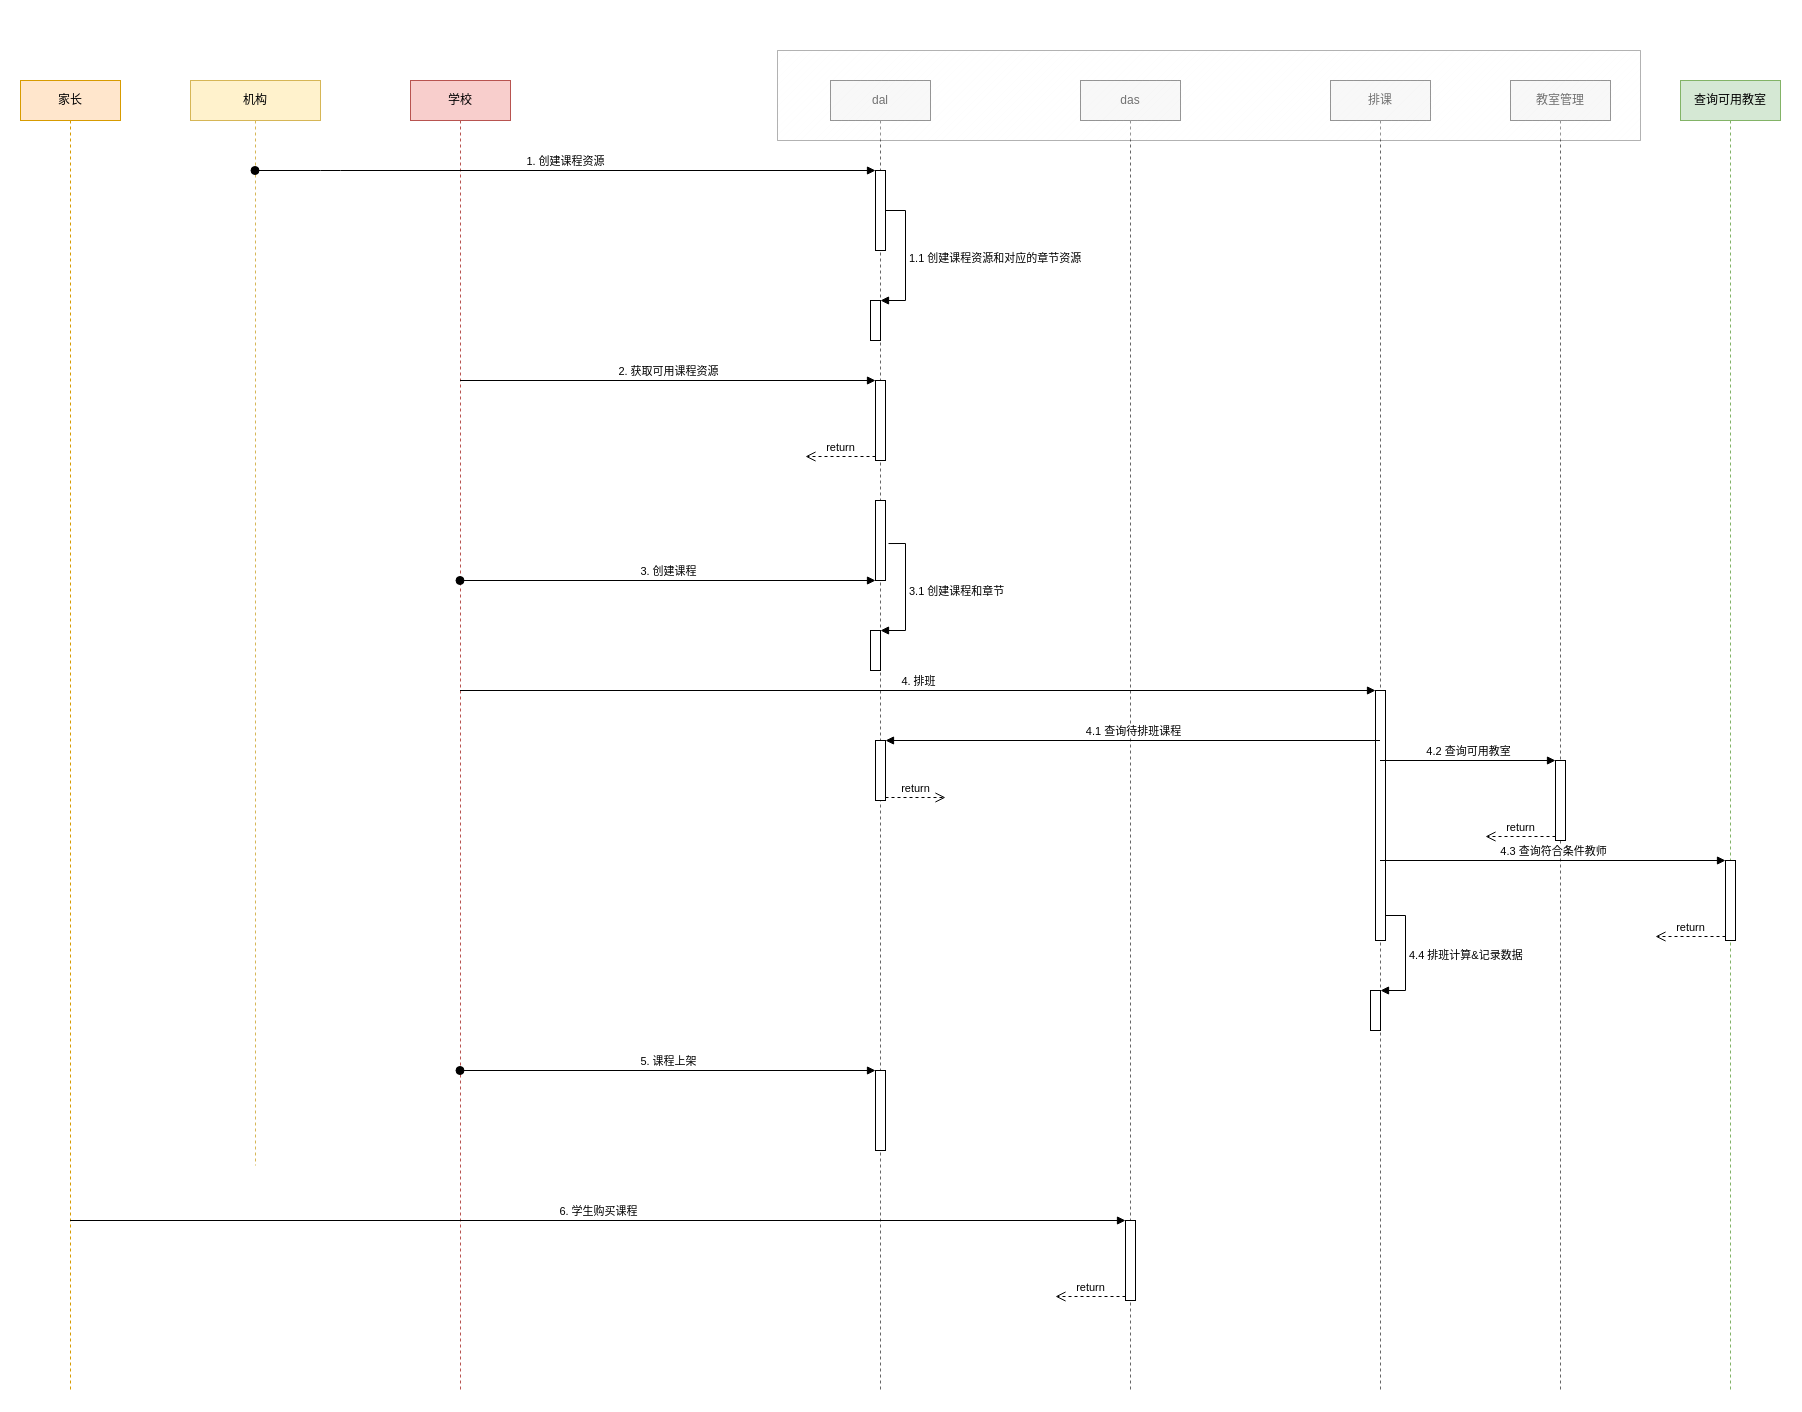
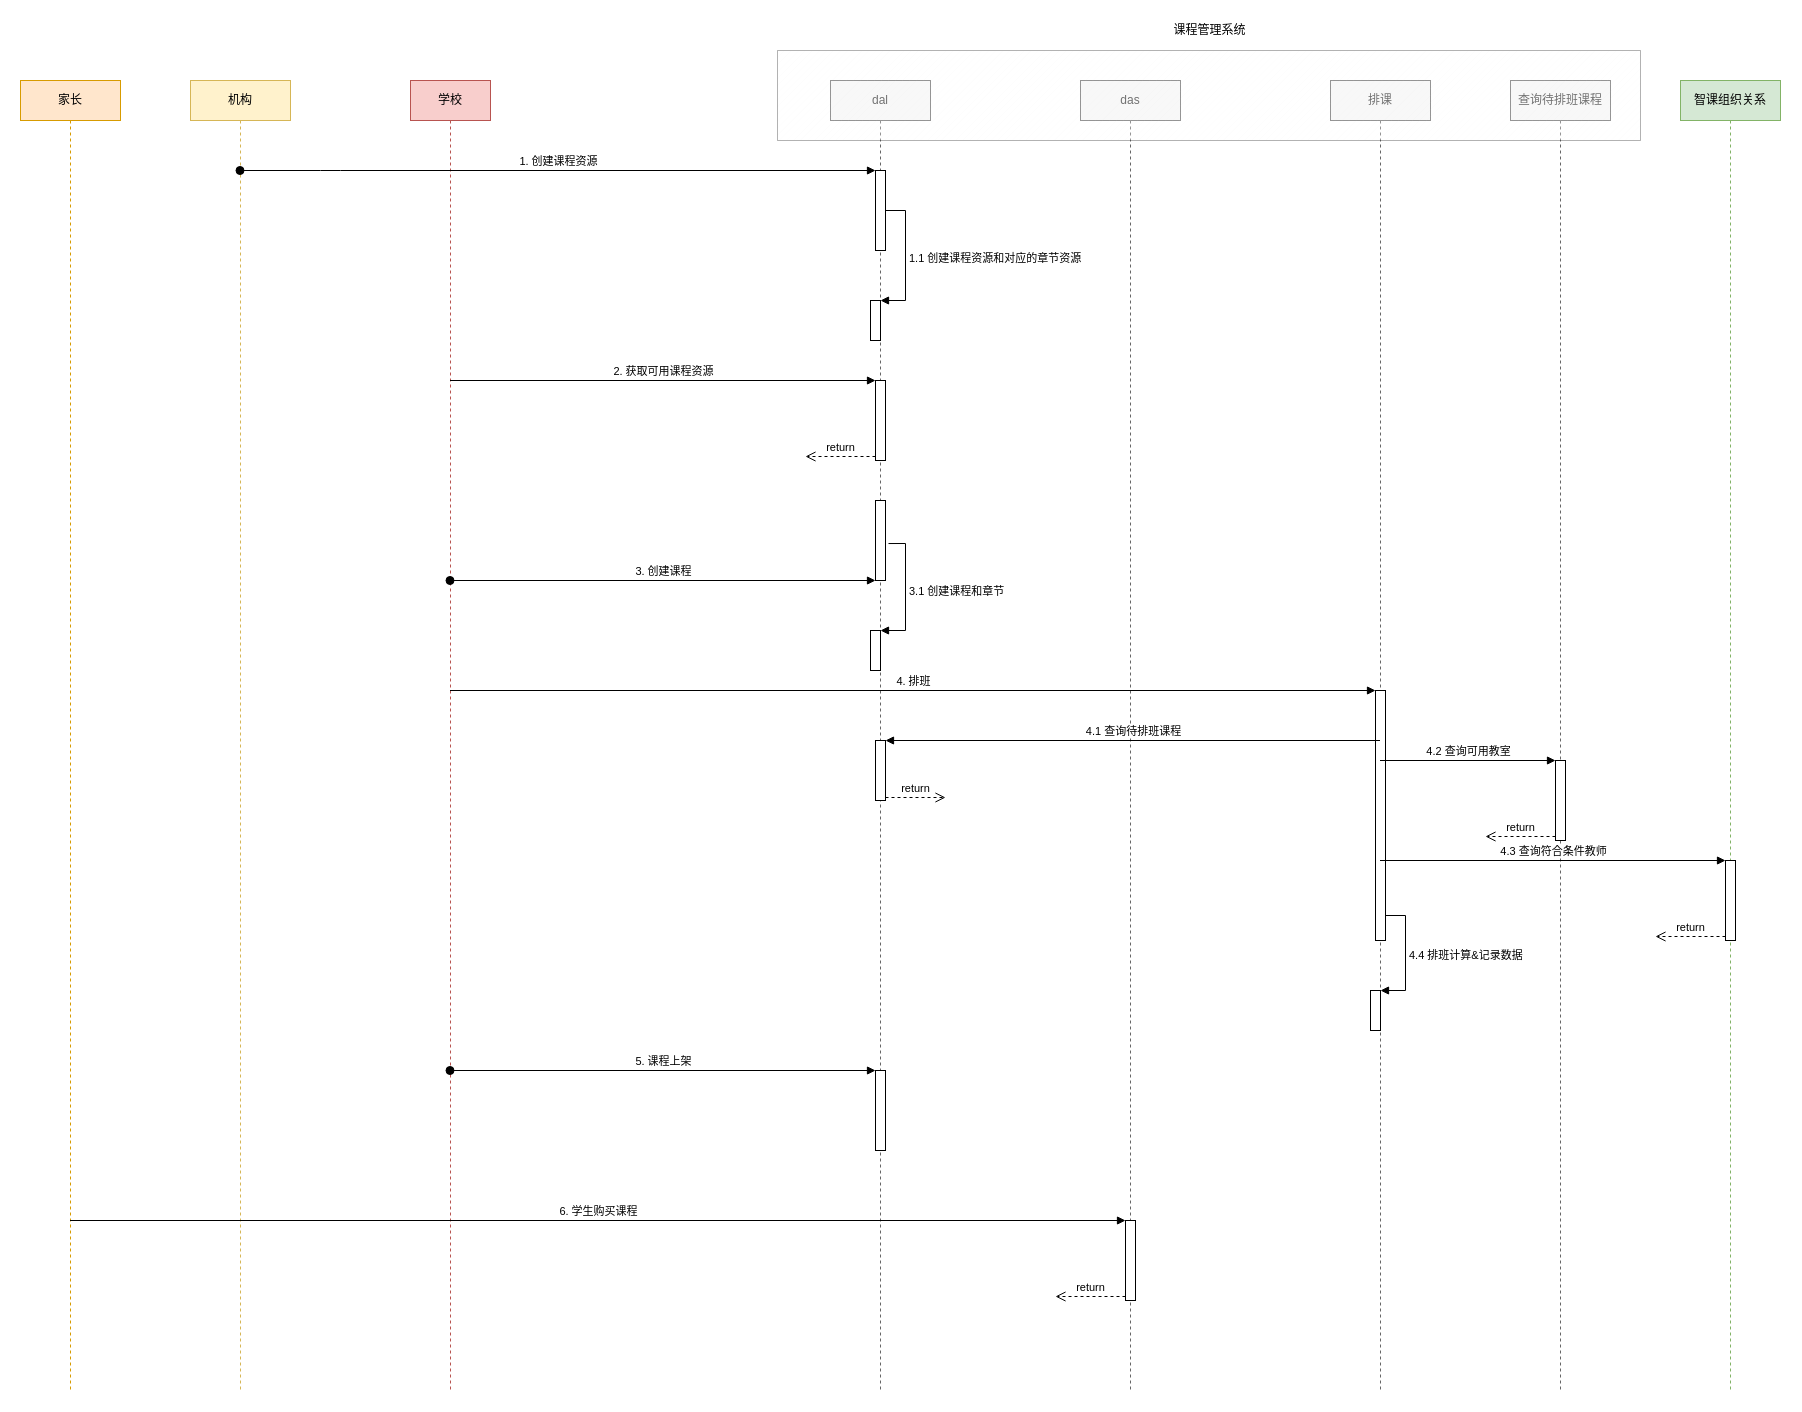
none -> (1209, 31)
(1561, 101) -> (1561, 101)
(1731, 101) -> (1731, 101)
(256, 623) -> (241, 736)
(461, 736) -> (451, 736)
